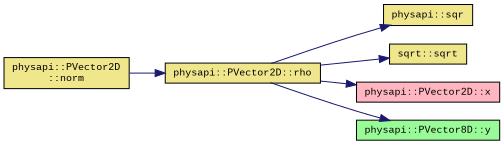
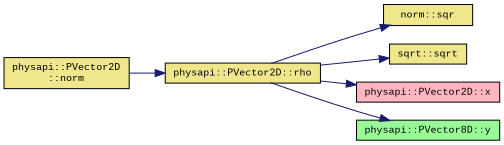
(428, 15) -> (428, 15)
